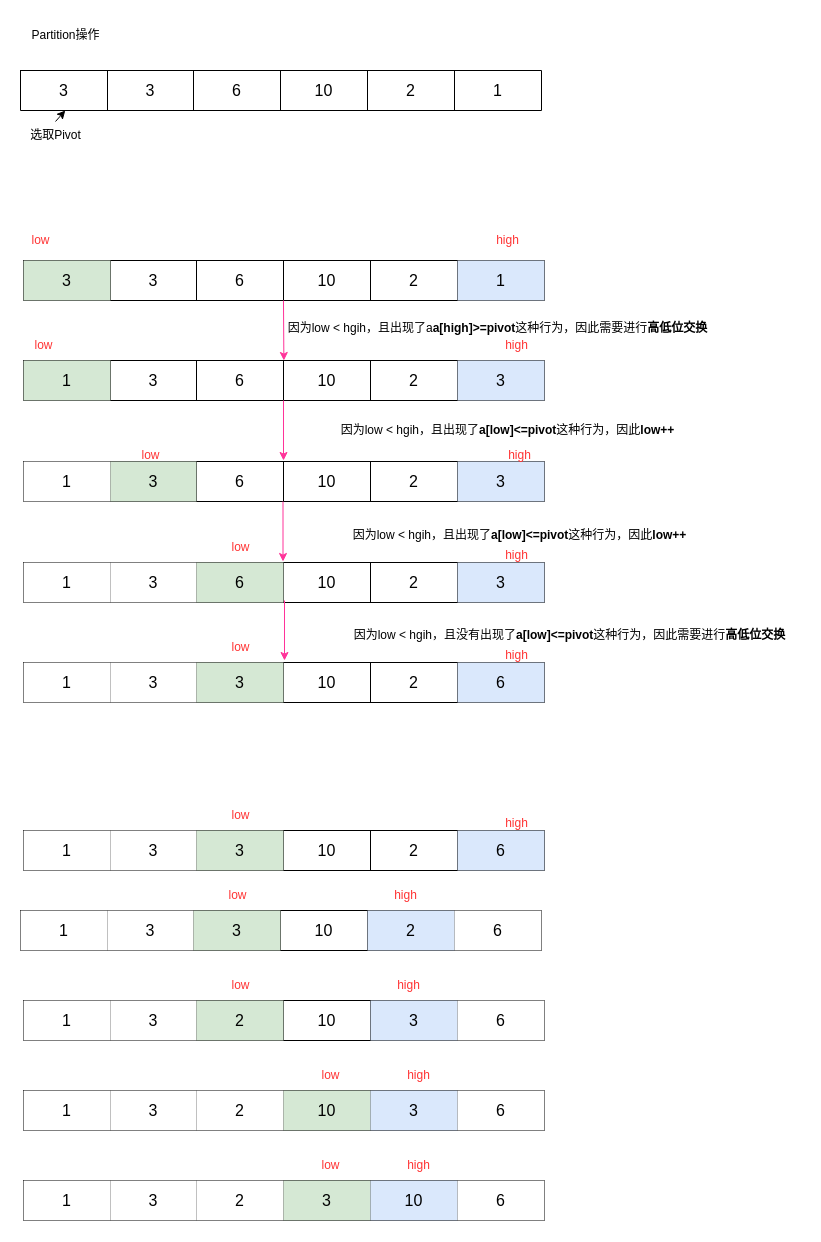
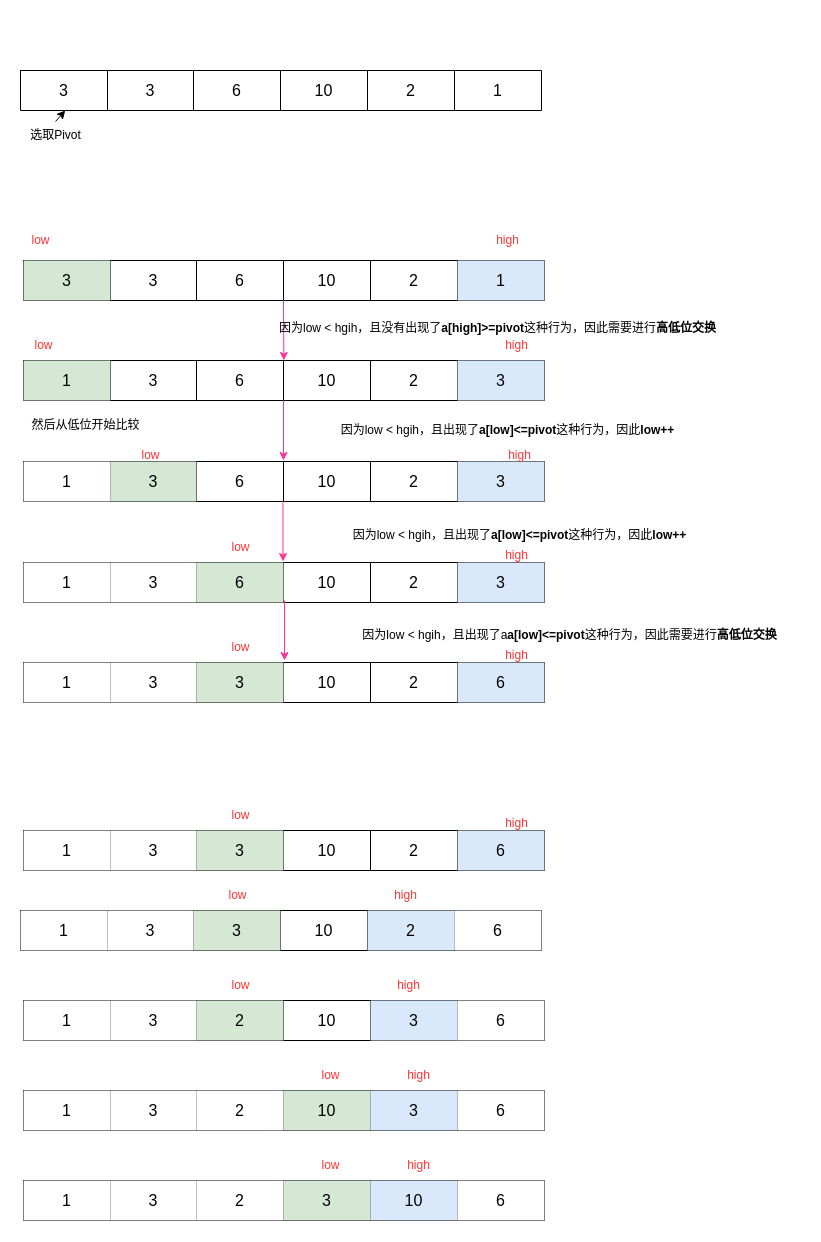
(66, 36) -> none
(498, 329) -> (498, 329)
none -> (86, 426)
(570, 636) -> (570, 636)
